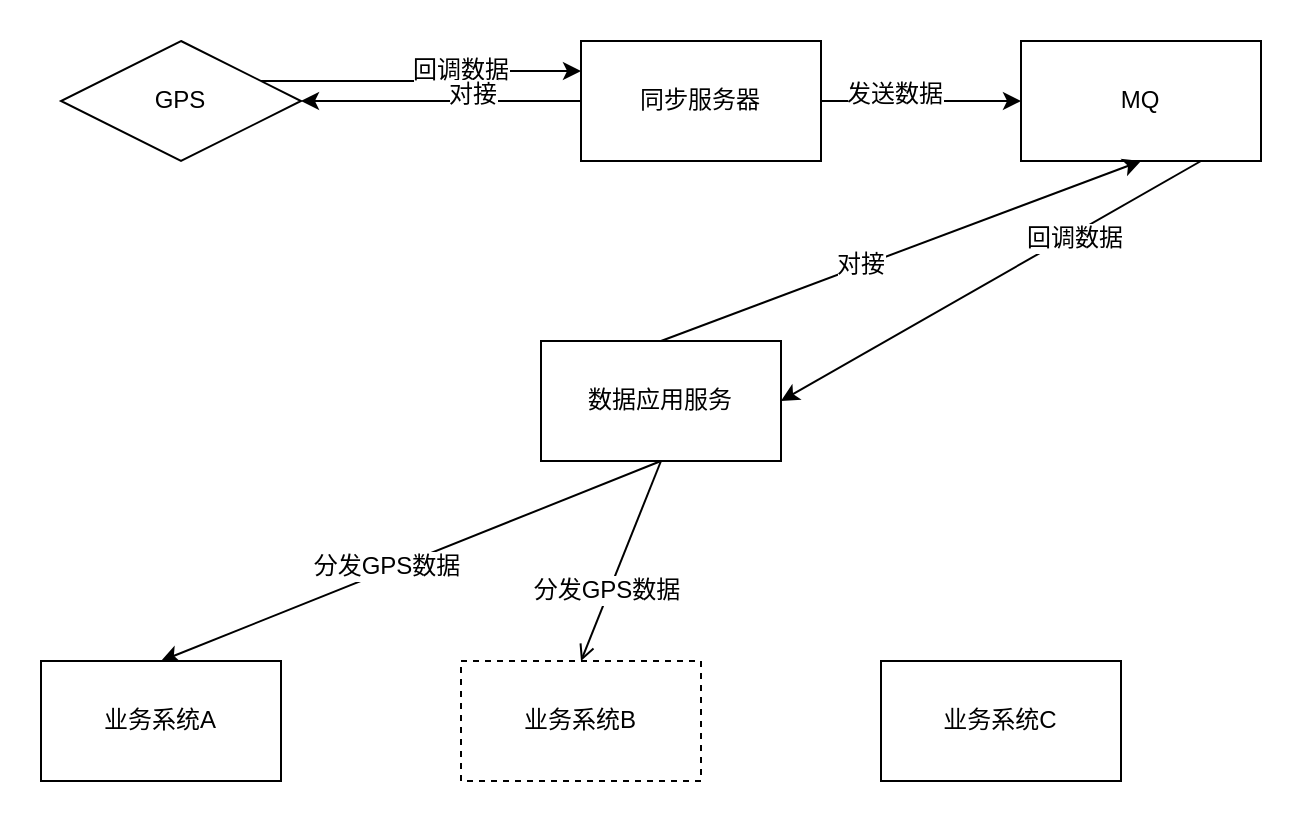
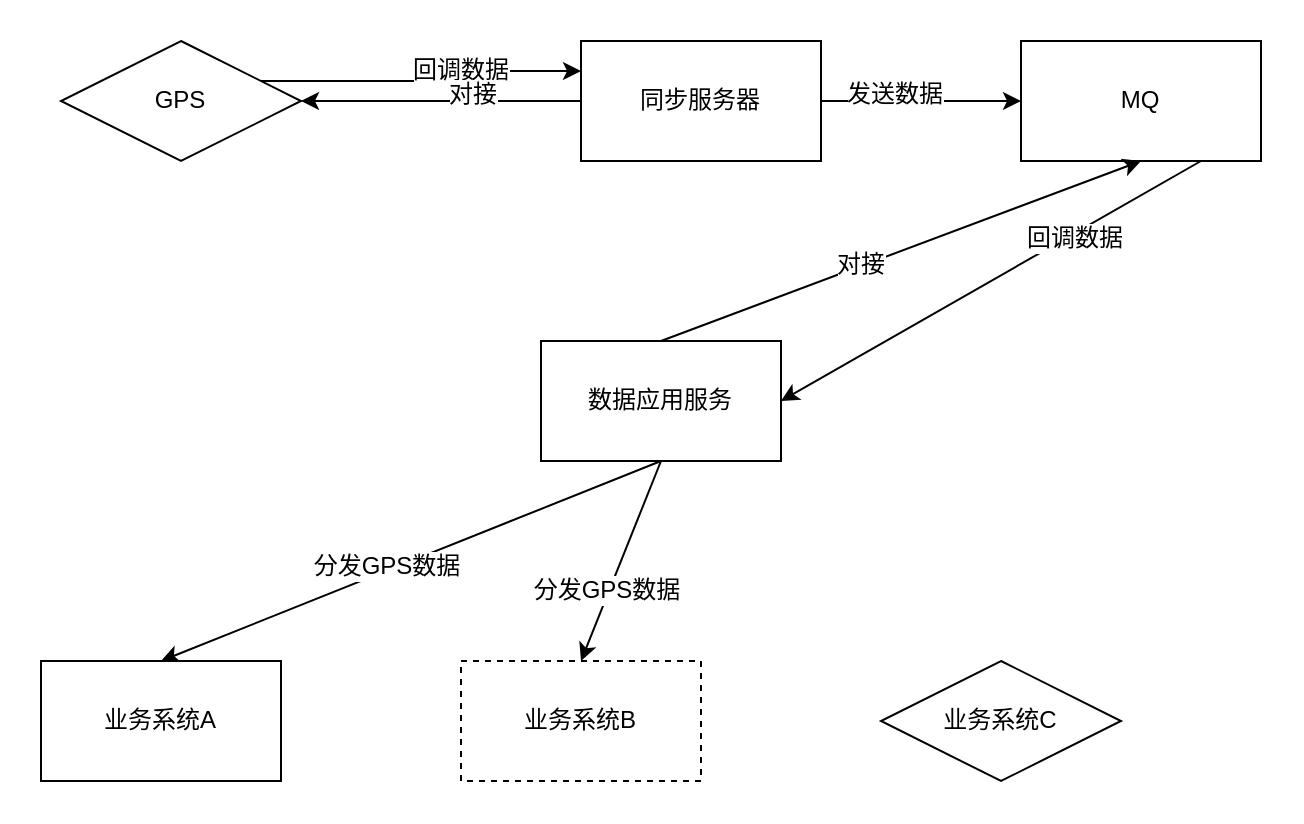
(585, 650) -> (586, 647)
(1001, 721) -> (1001, 721)
